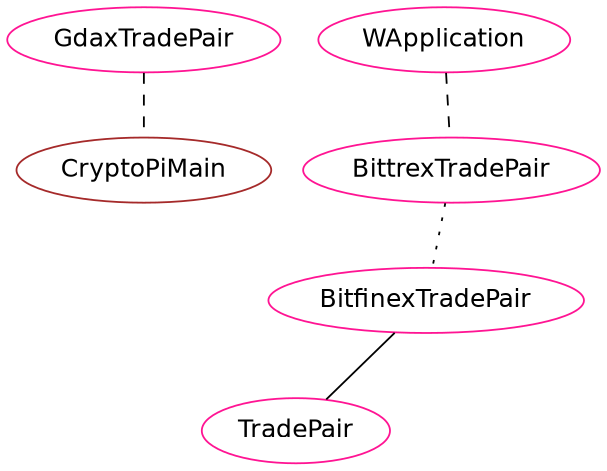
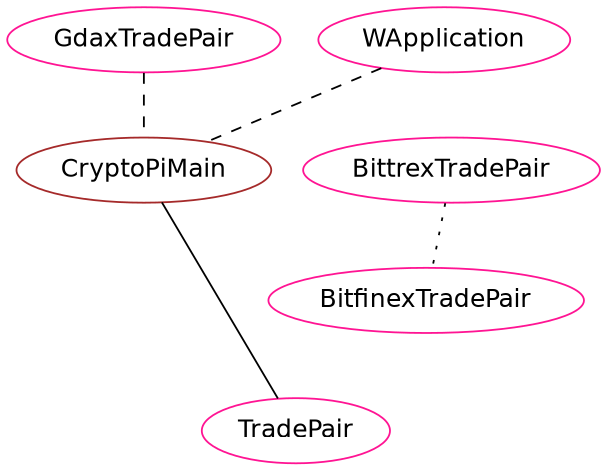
(448, 105) -> (294, 105)
(360, 366) -> (220, 300)
